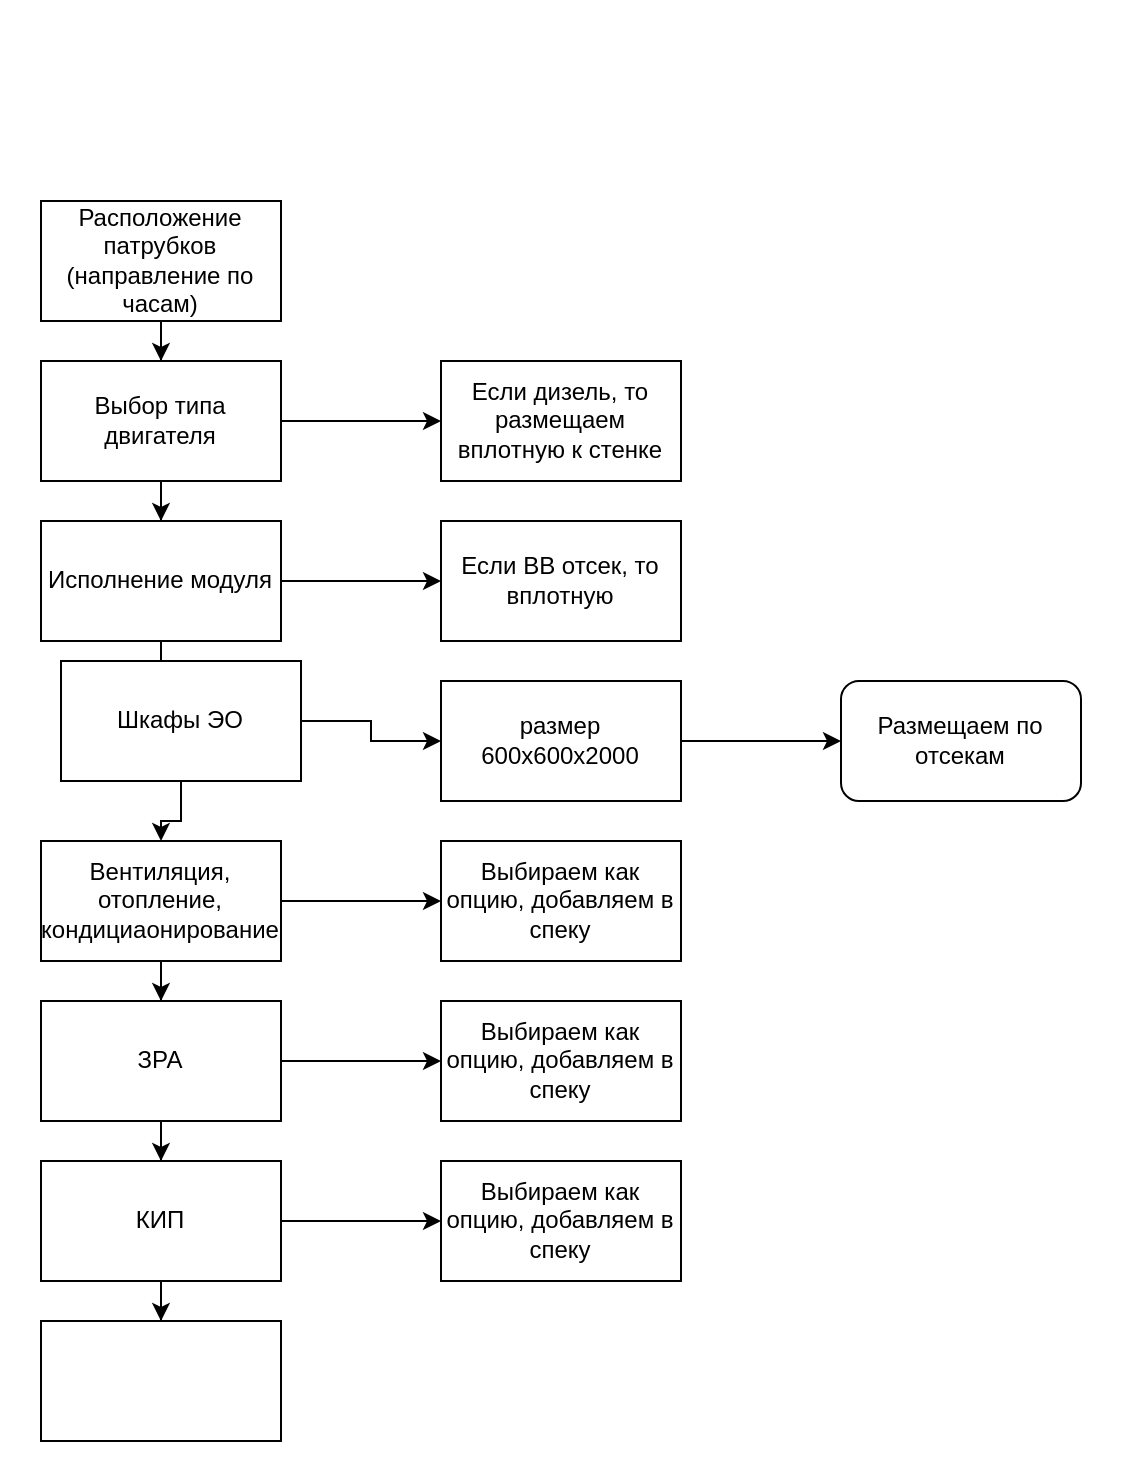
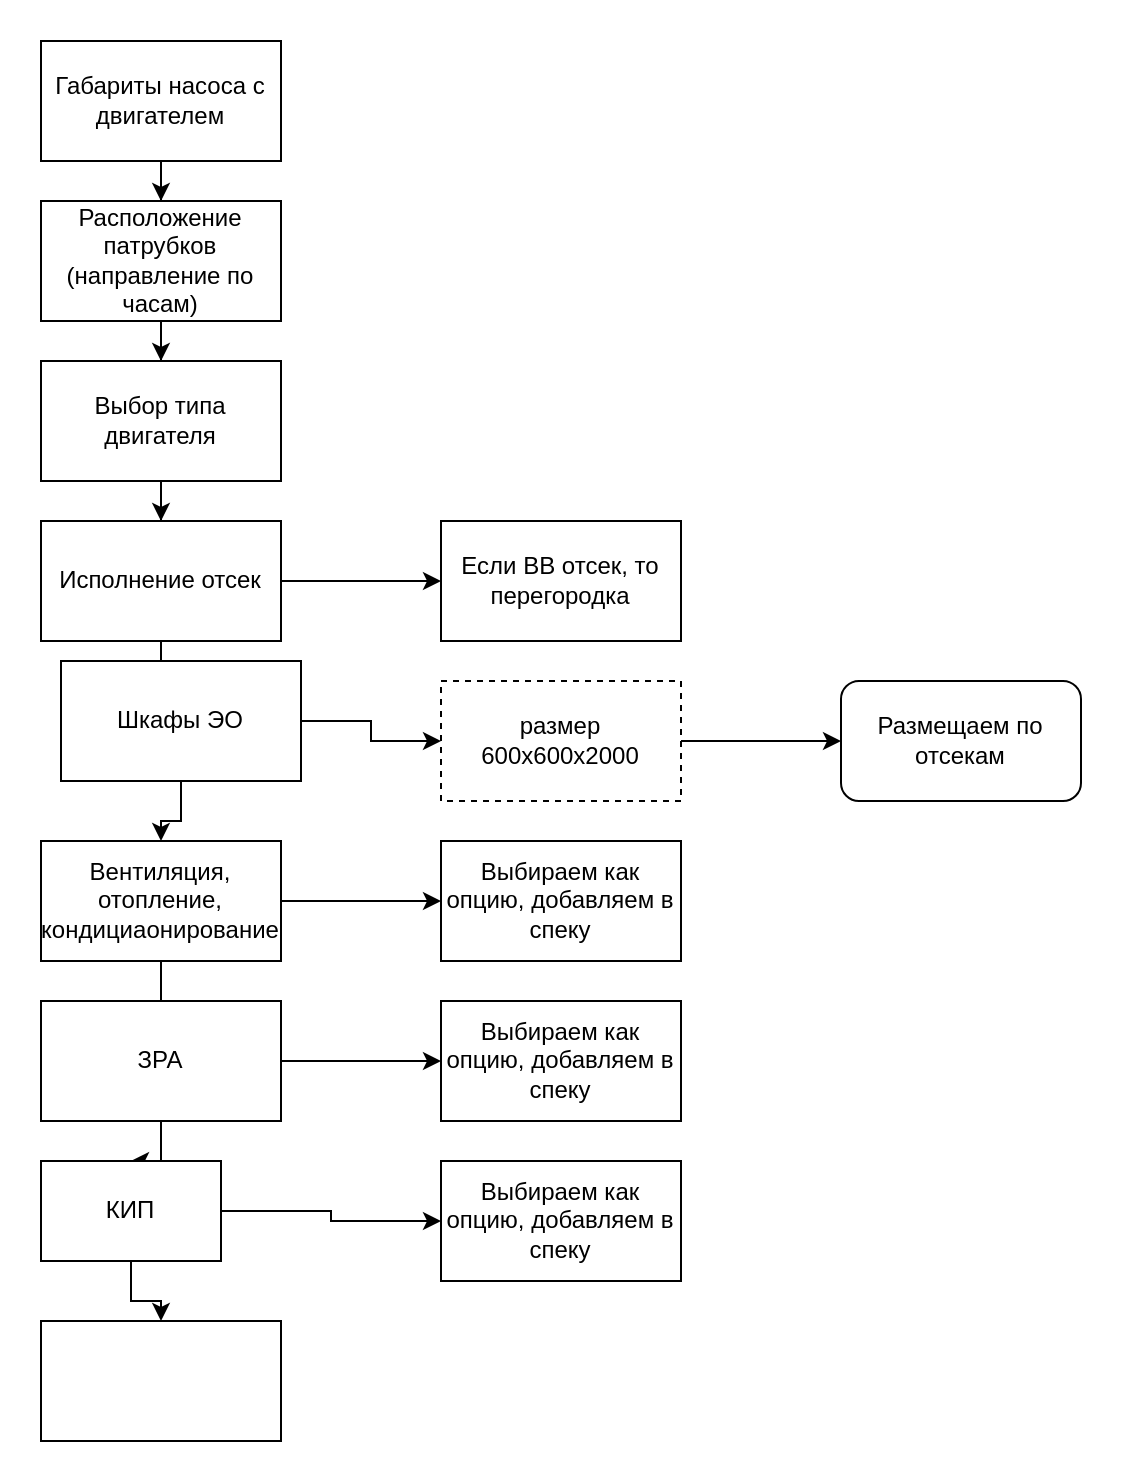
none -> (161, 101)
none -> (161, 188)
(354, 421) -> none
(561, 421) -> none
(161, 581) -> (161, 581)
(561, 581) -> (561, 581)
(561, 741) -> (561, 741)
(161, 986) -> (161, 991)
(161, 1221) -> (131, 1211)
